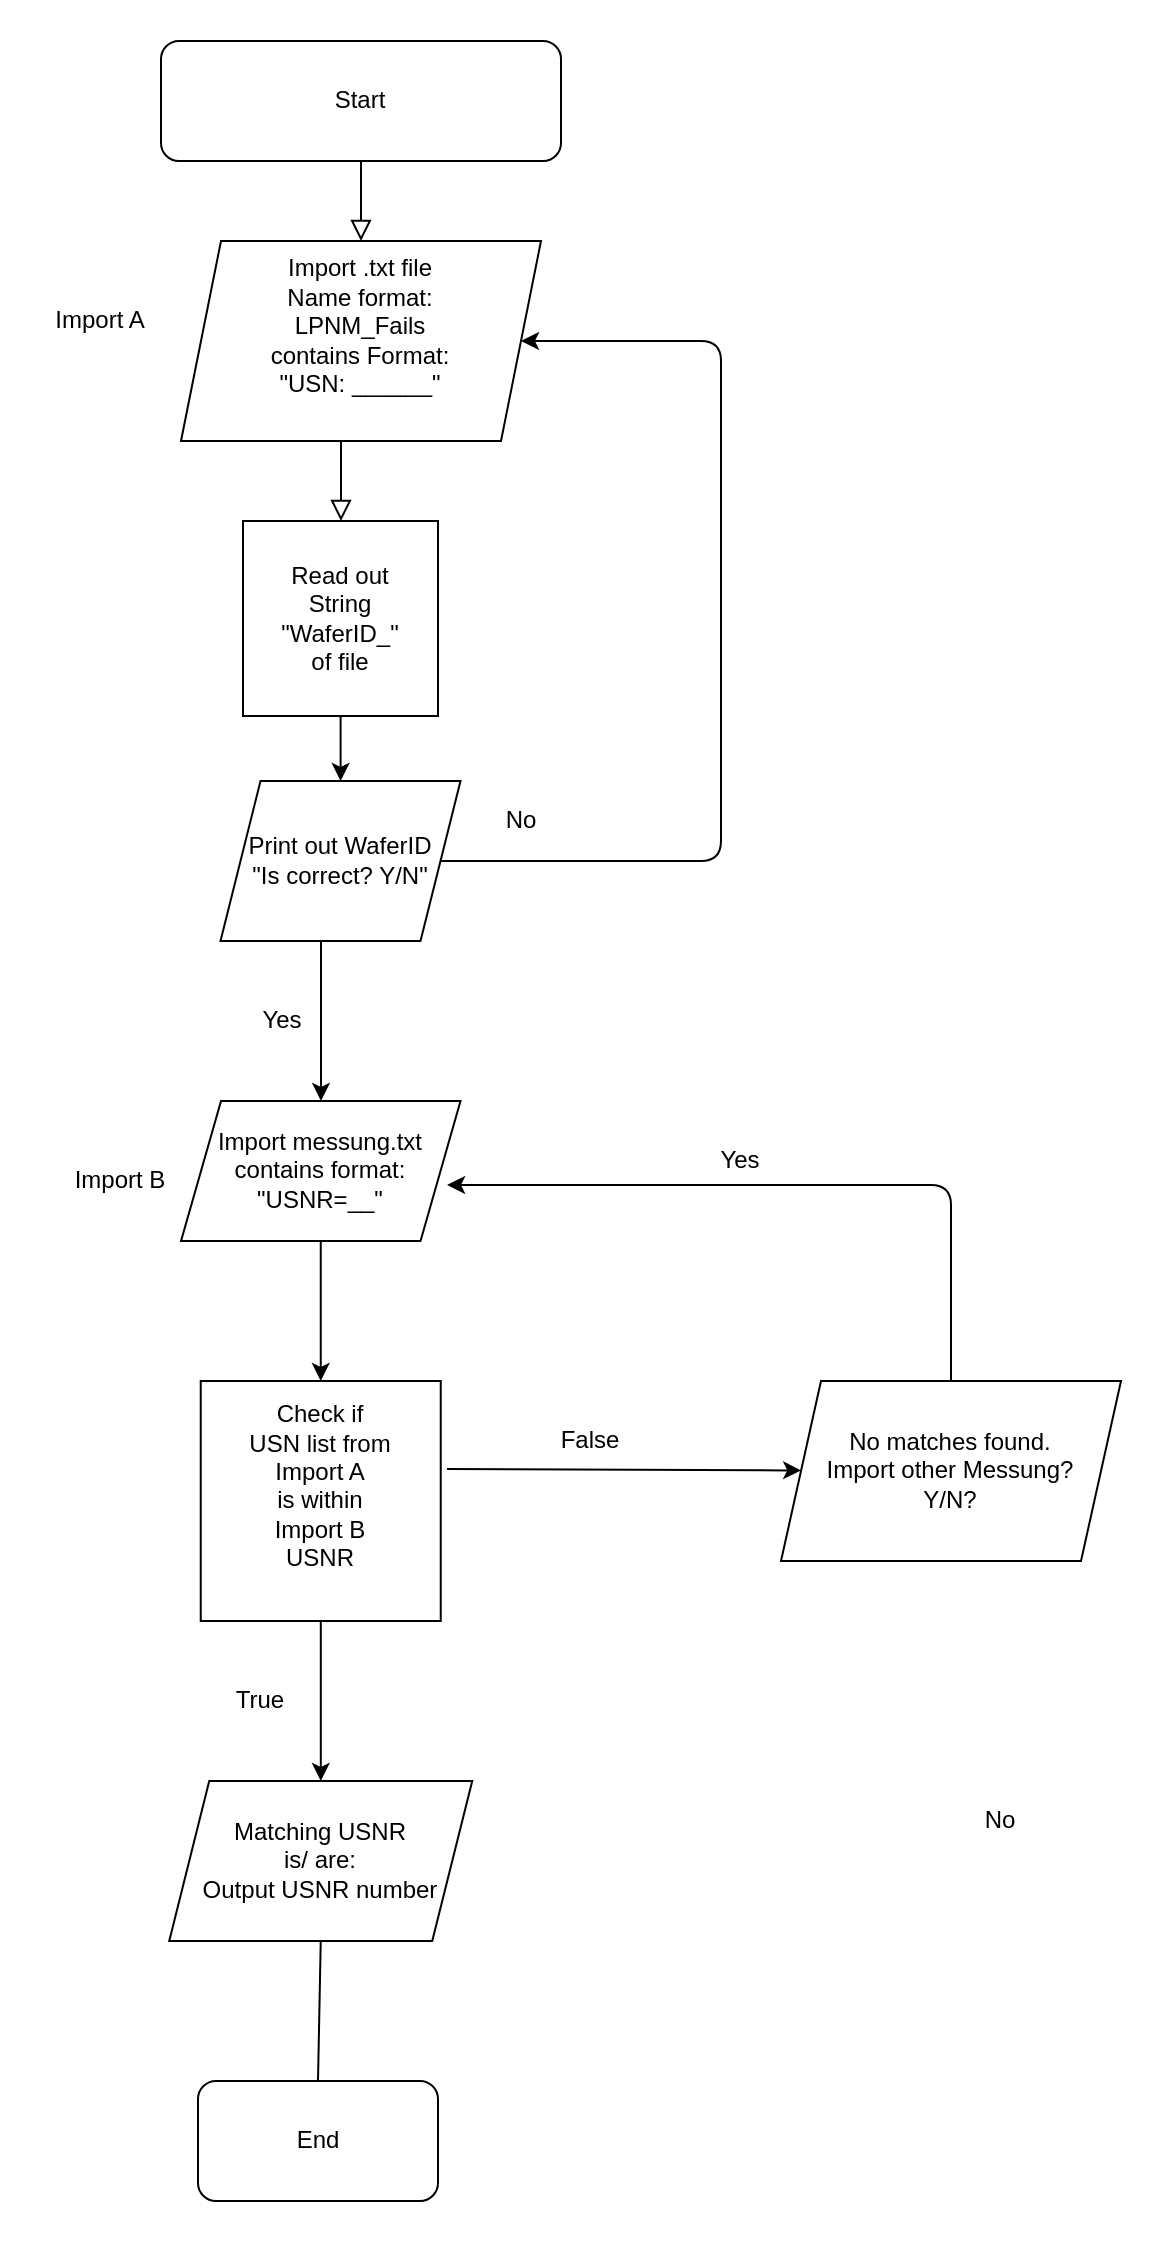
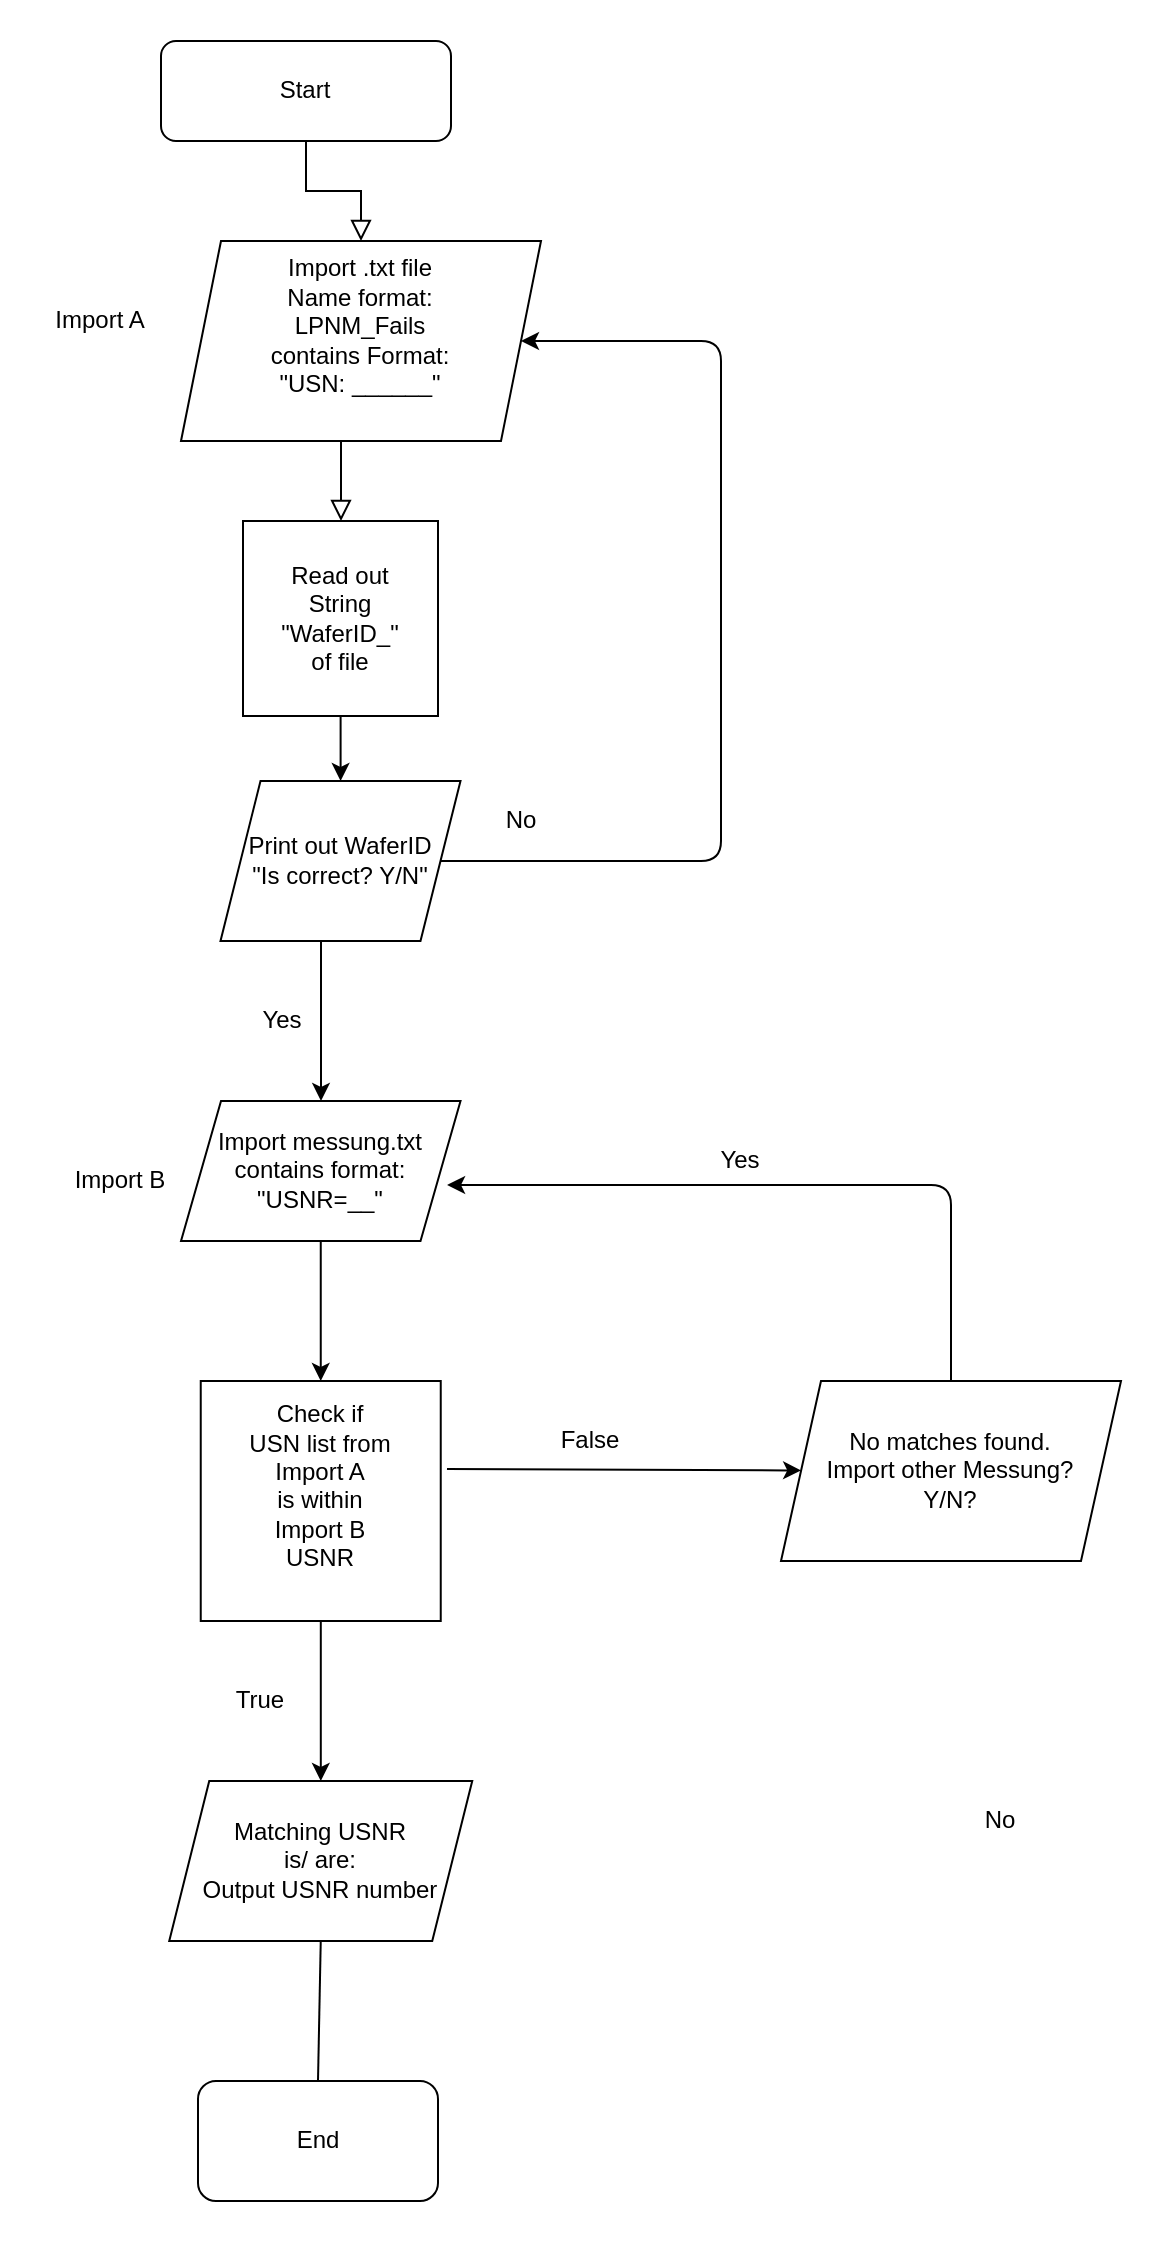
(361, 101) -> (306, 91)
